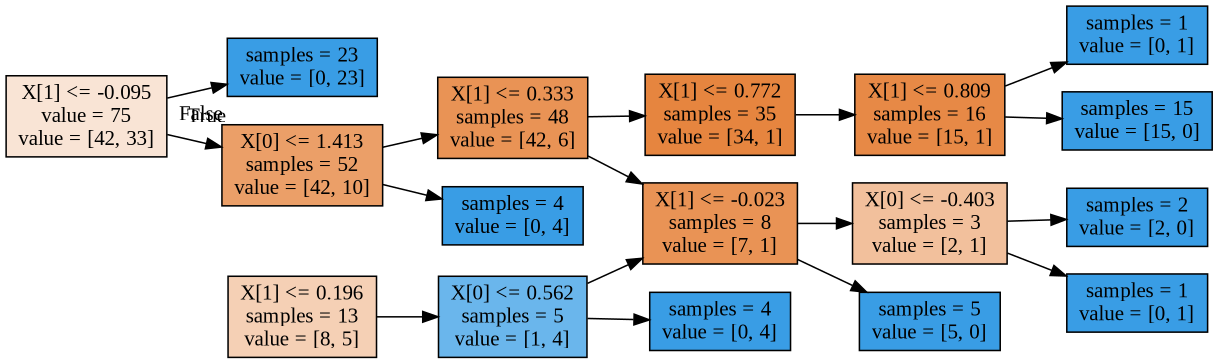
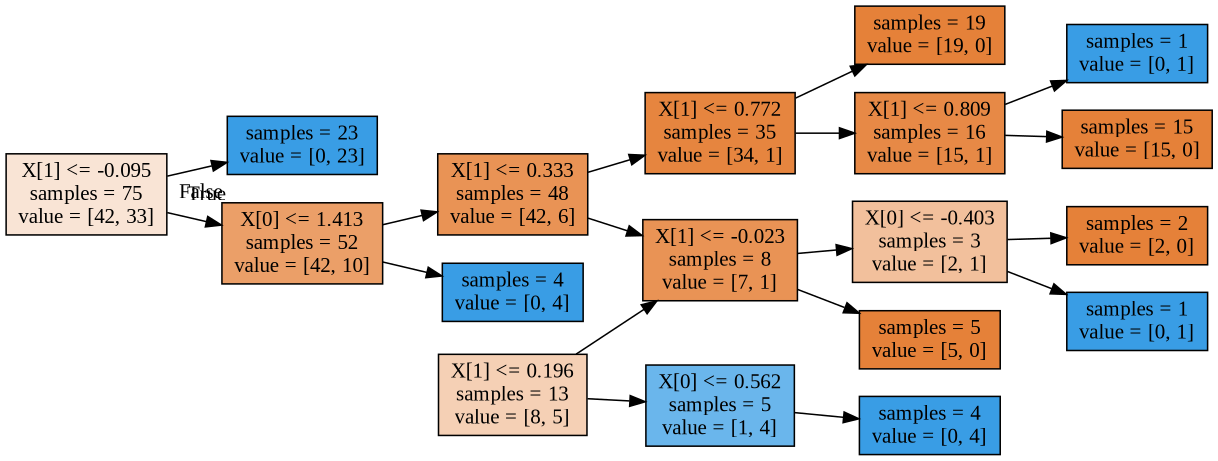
none -> (930, 35)
(86, 116) -> (86, 194)
(1137, 121) -> (1137, 139)
(1137, 217) -> (1137, 236)
(608, 274) -> (610, 332)
(930, 321) -> (930, 340)
